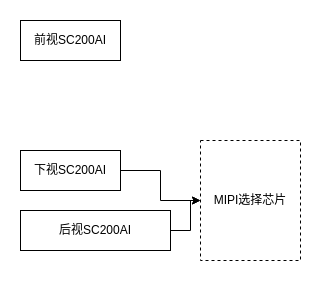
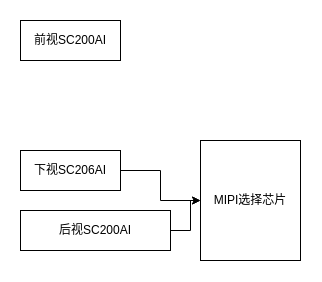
(71, 171) -> (71, 171)
(251, 201) -> (251, 201)
(191, 204) -> (198, 201)
